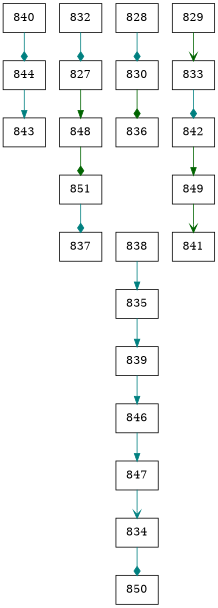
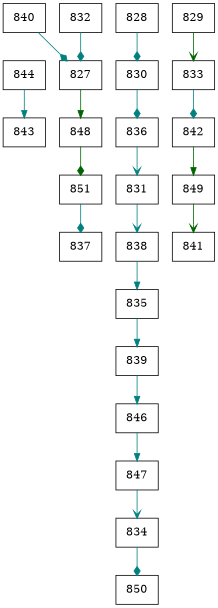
(24, 42) -> (49, 43)
(137, 99) -> (137, 99)
none -> (137, 190)
